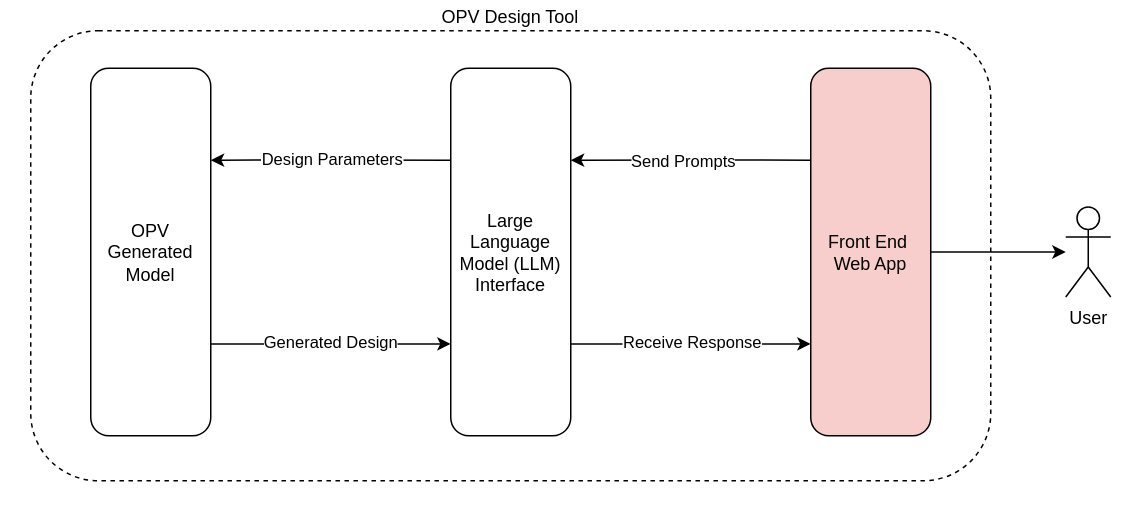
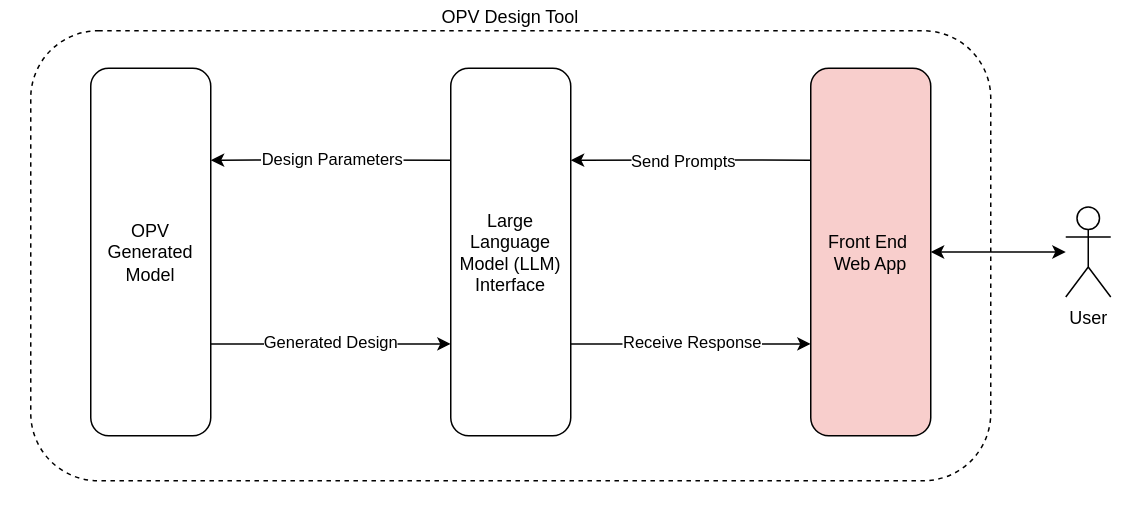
(938, 252) -> (942, 252)
